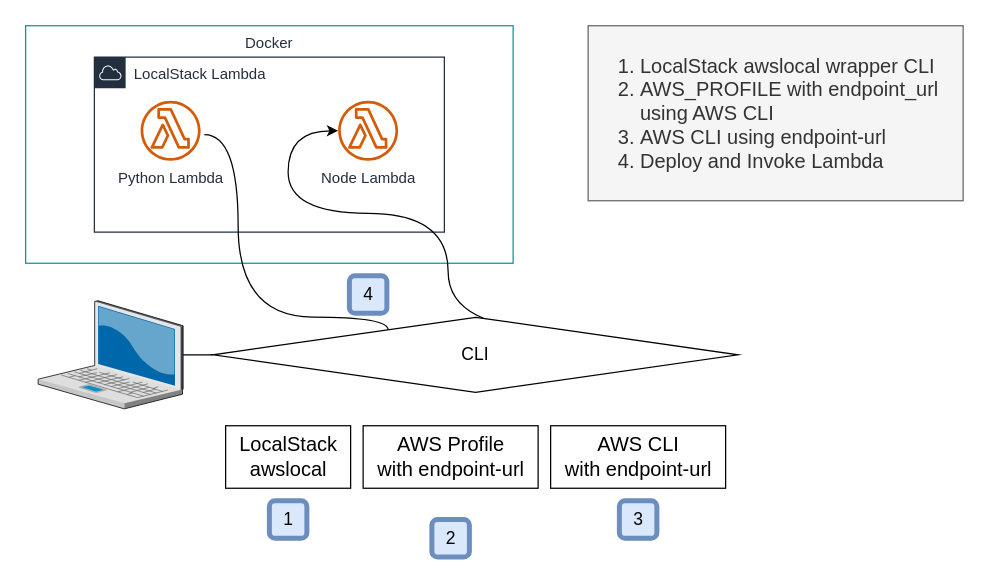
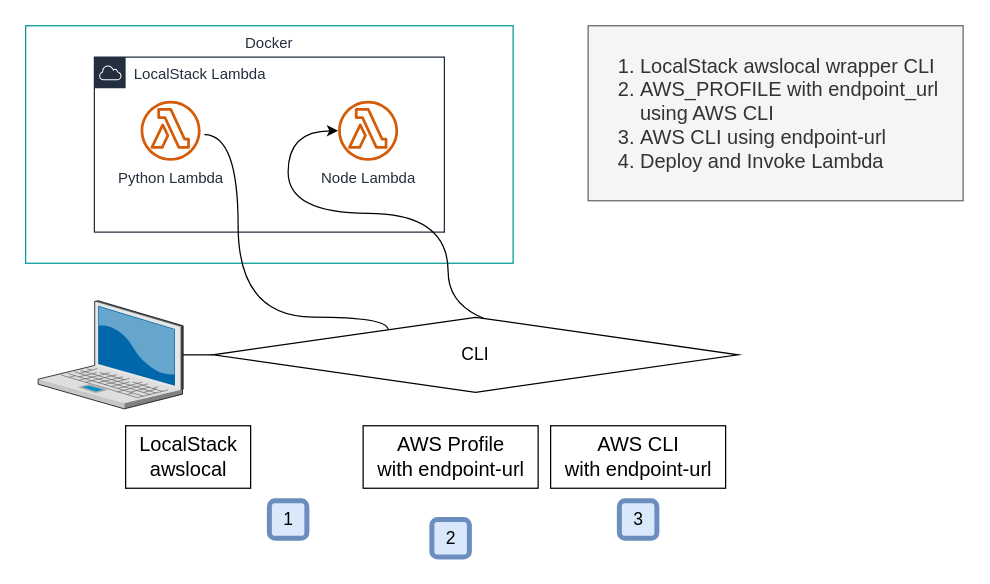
(368, 294) -> none
(288, 457) -> (188, 457)
